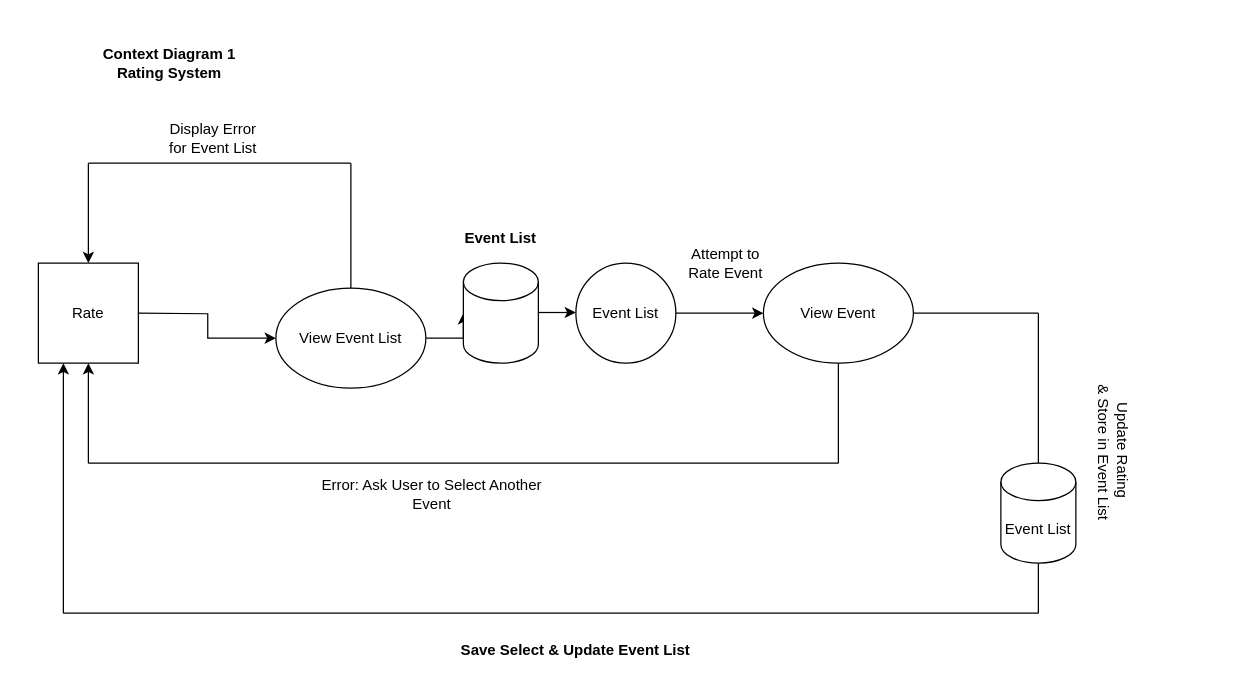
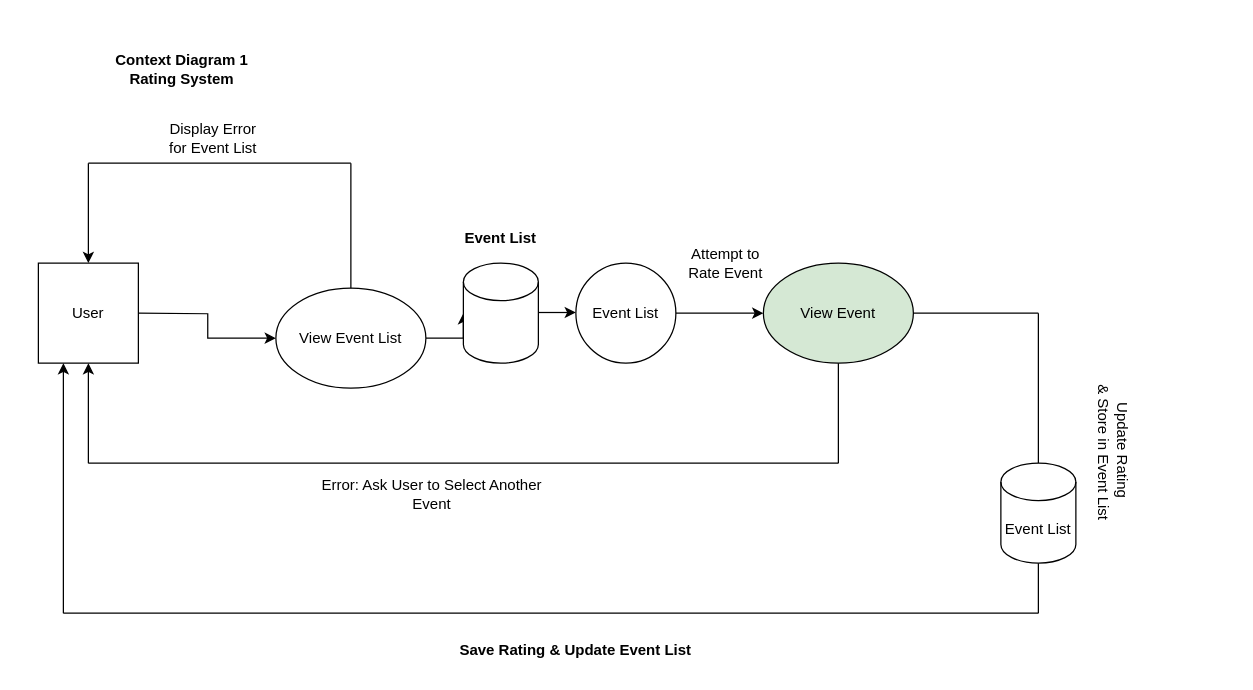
(169, 63) -> (182, 69)
(88, 313) -> (88, 313)
(838, 313) -> (838, 313)
(576, 651) -> (576, 651)
